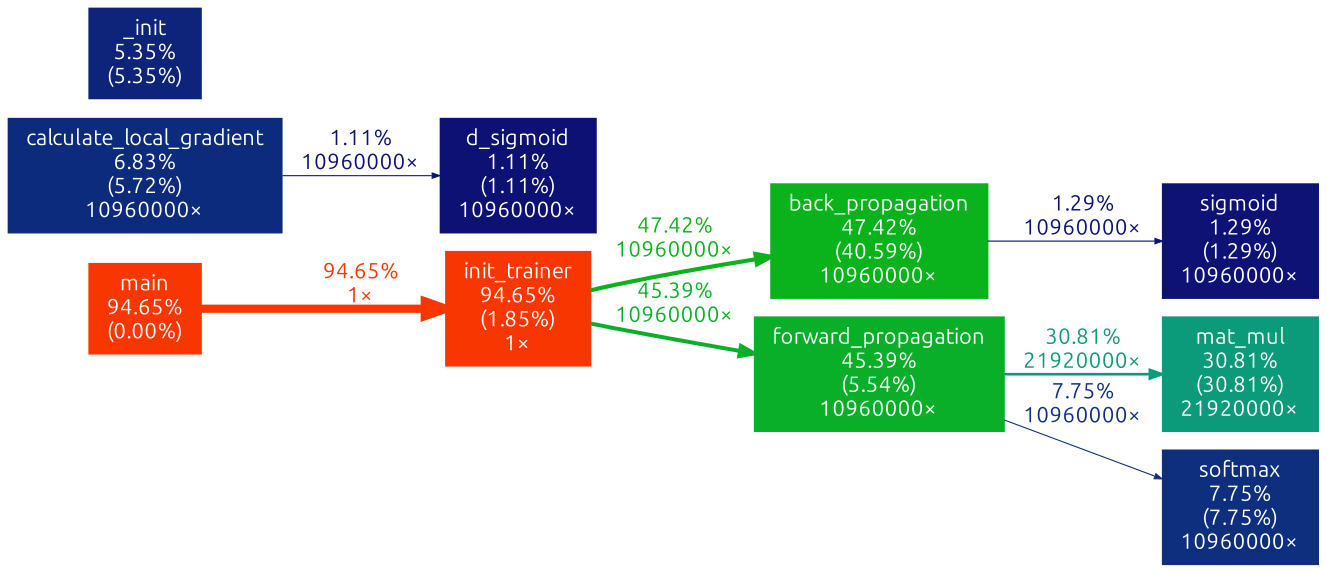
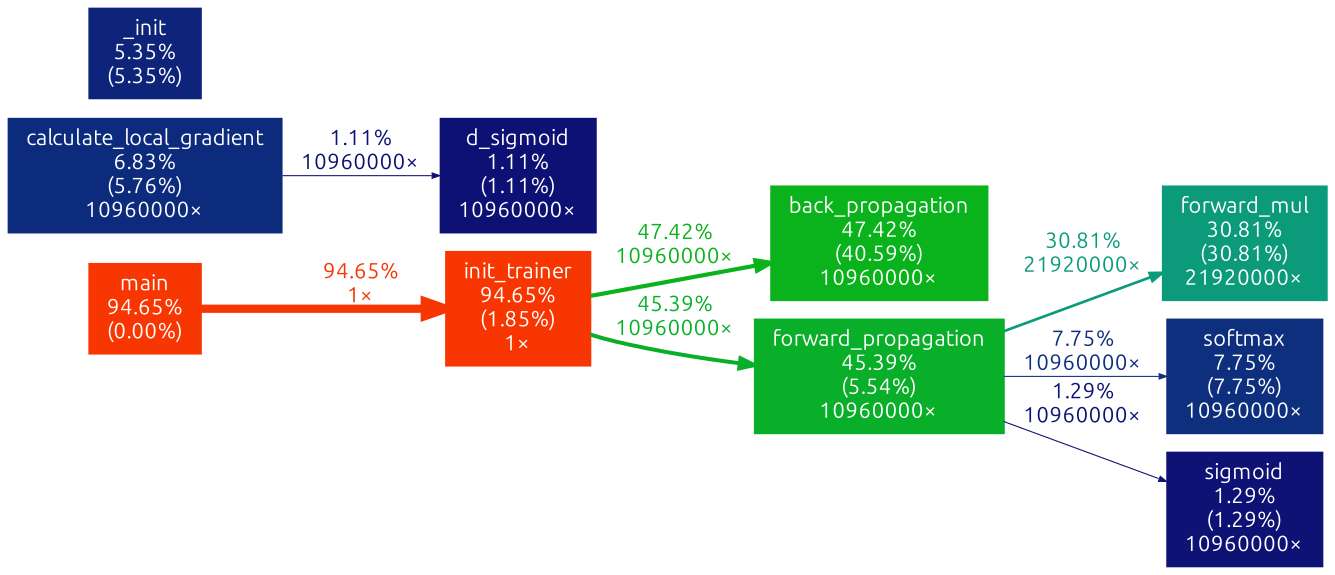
(145, 176) -> (145, 176)
(1071, 241) -> (1081, 450)
(1240, 374) -> (1245, 243)
